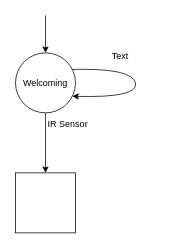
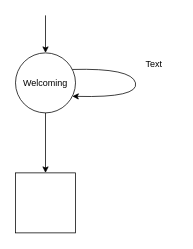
(120, 57) -> (154, 64)
(68, 124) -> none
